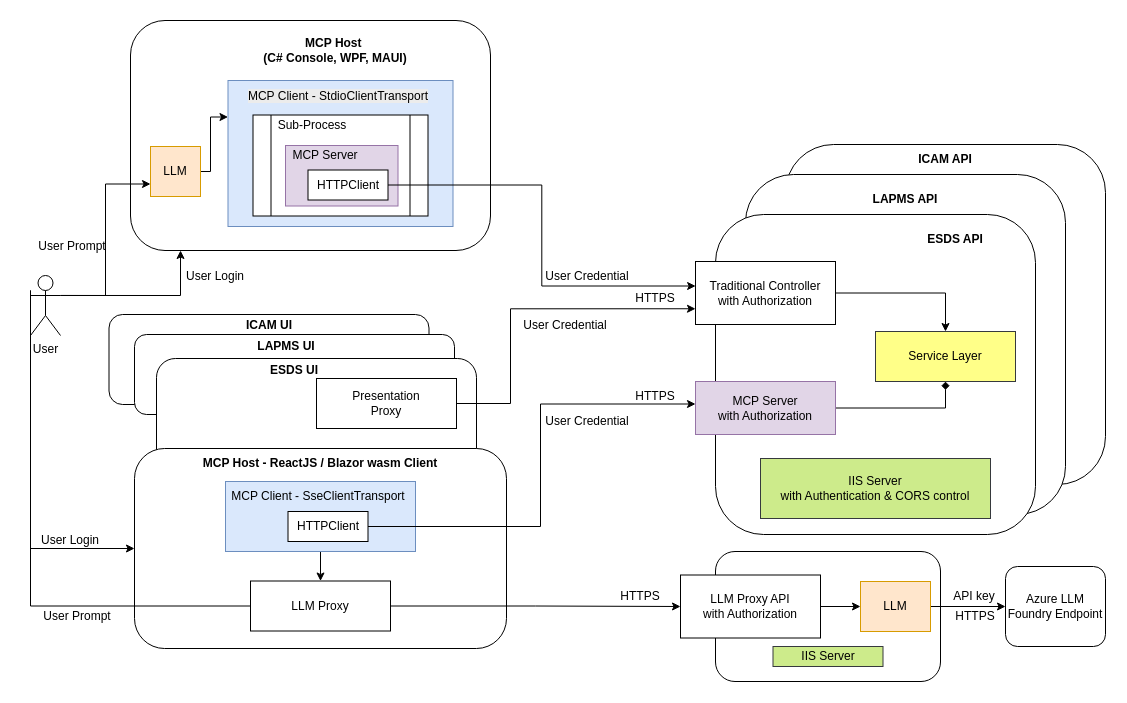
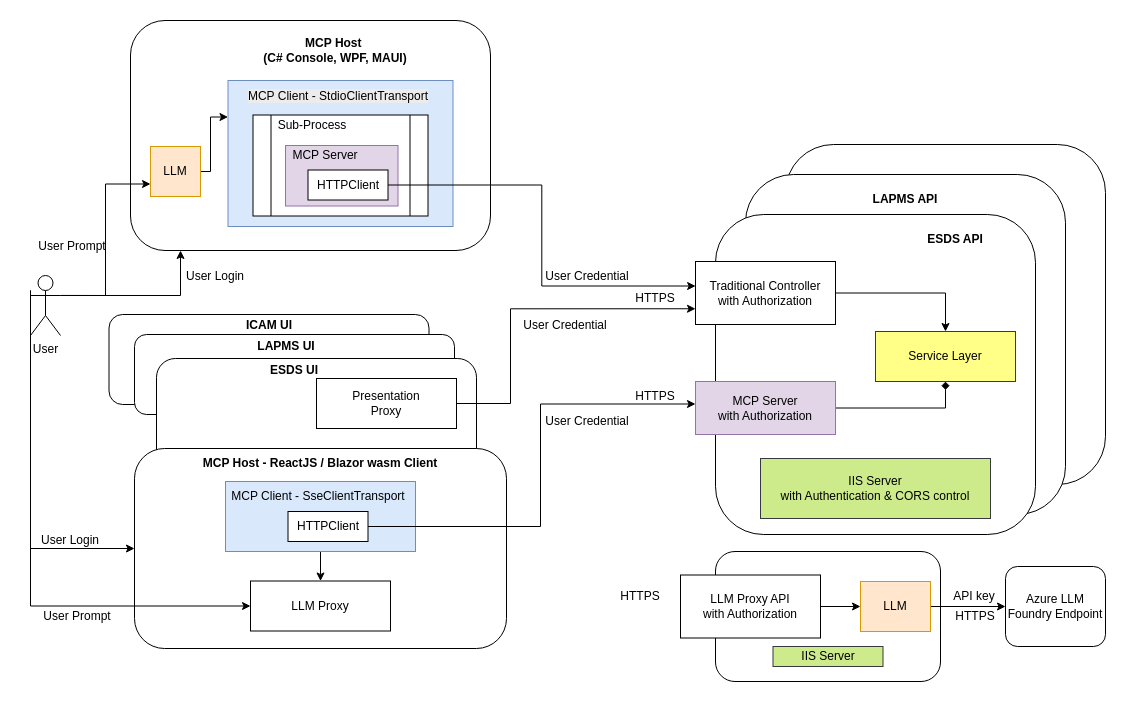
(946, 160) -> none
(244, 606) -> (242, 606)
(532, 606) -> none
